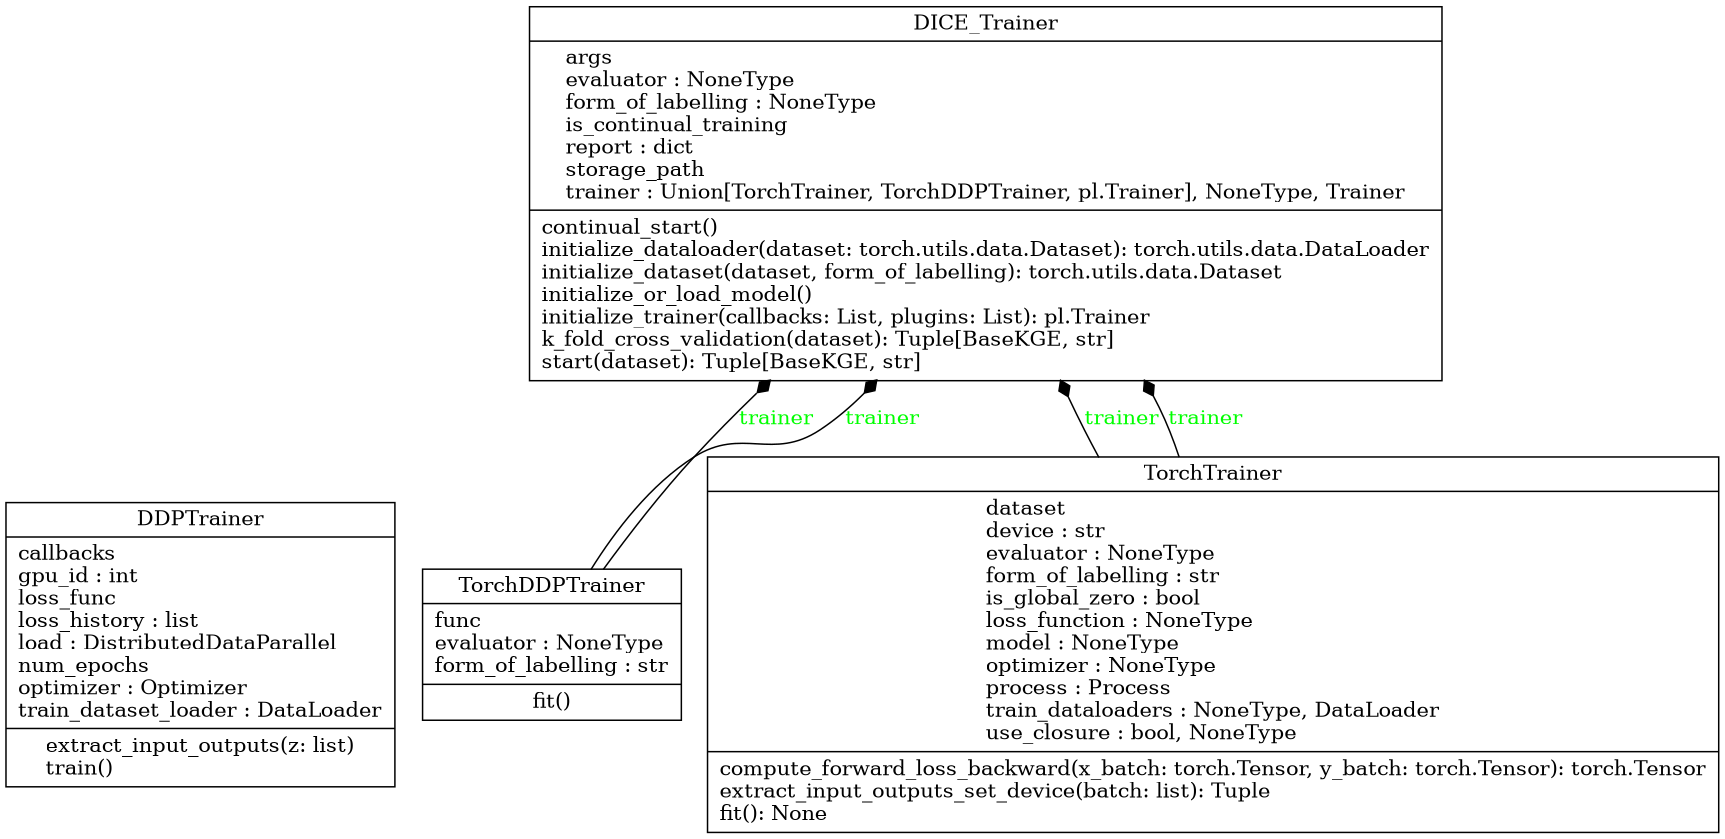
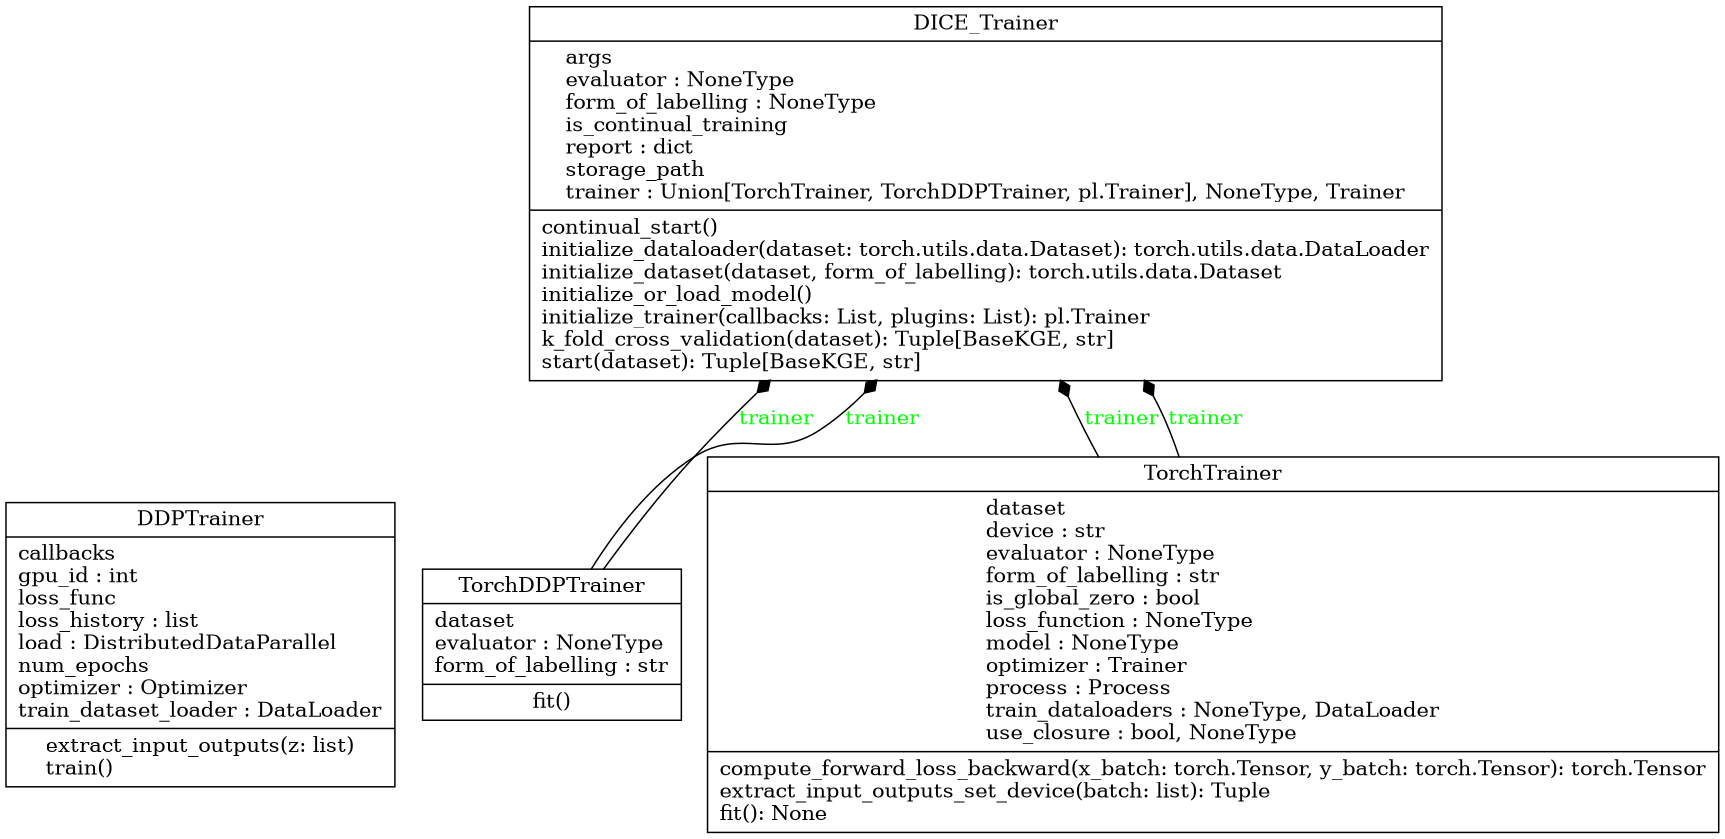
(458, 621) -> (475, 621)
(1101, 666) -> (1087, 666)
